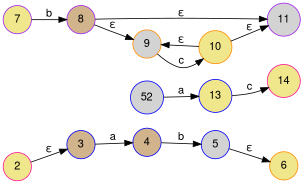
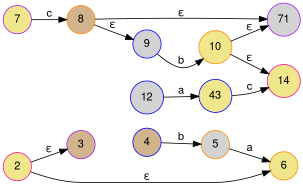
(49, 14) -> (49, 14)
(81, 20) -> (81, 20)
(284, 20) -> (284, 20)
(147, 44) -> (147, 44)
(184, 46) -> (246, 62)
(181, 61) -> (181, 61)
(215, 96) -> (215, 96)
(147, 97) -> (147, 97)
(110, 144) -> none
(81, 145) -> (81, 145)
(215, 145) -> (215, 145)
(250, 148) -> (250, 148)
none -> (147, 182)
